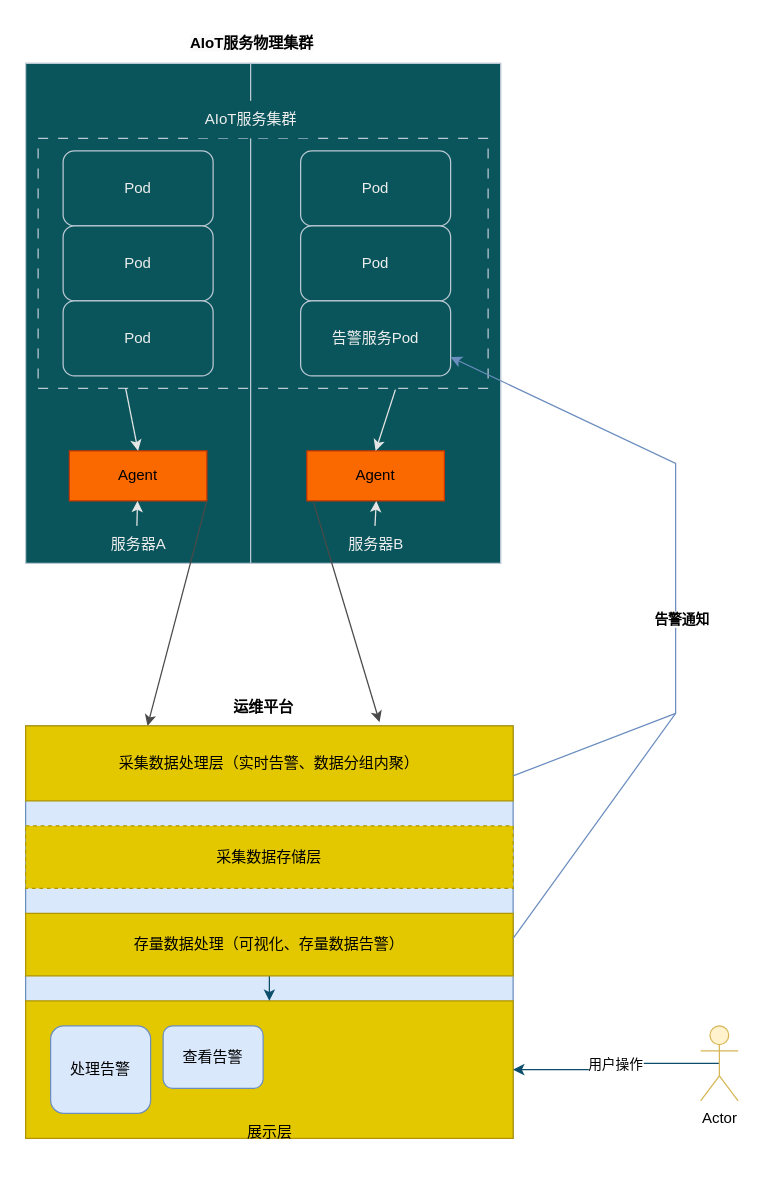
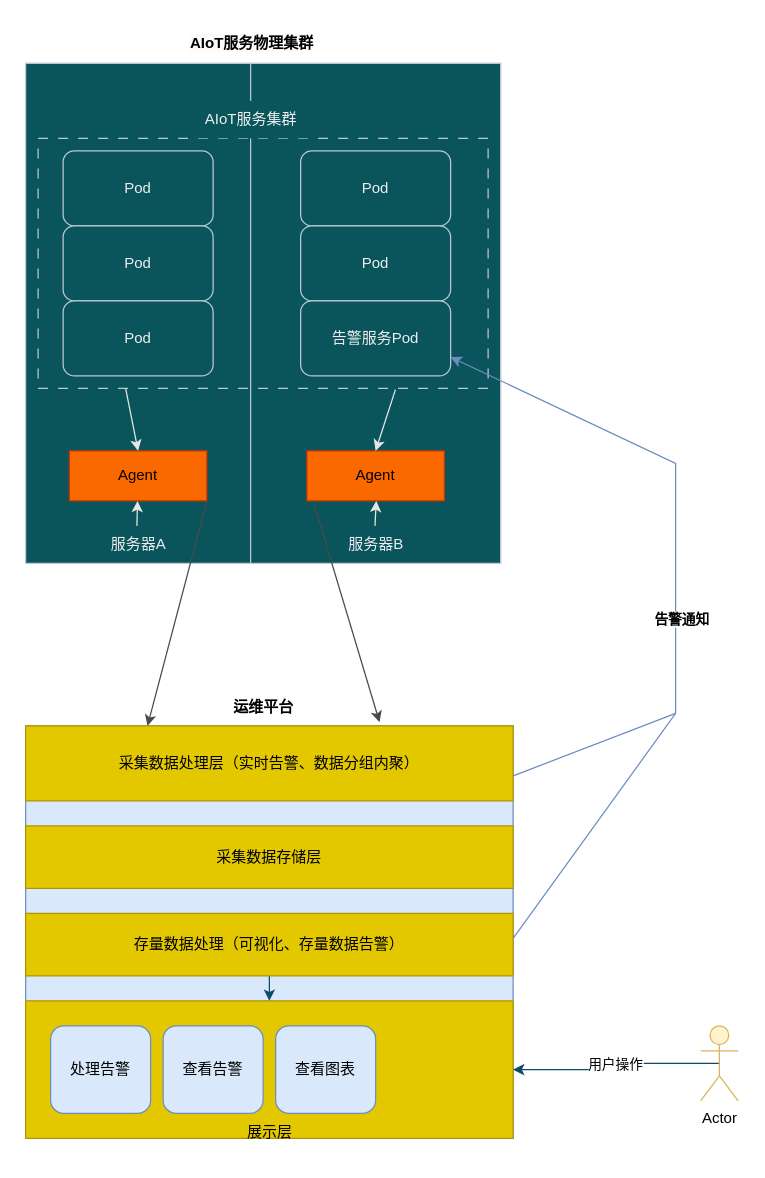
(269, 857) -> (269, 857)
(213, 1057) -> (213, 1069)
none -> (326, 1069)
